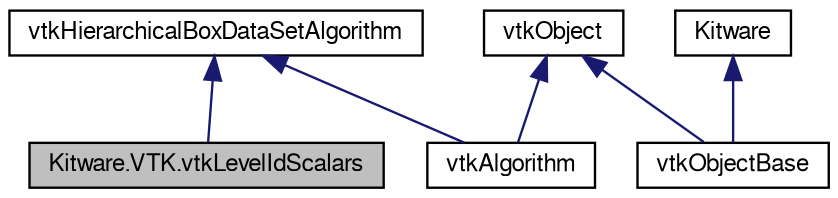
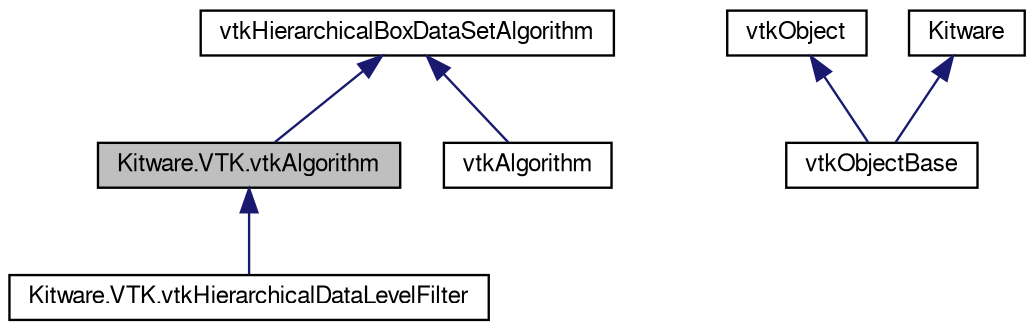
(529, 111) -> none
(207, 165) -> (249, 165)
none -> (249, 298)
